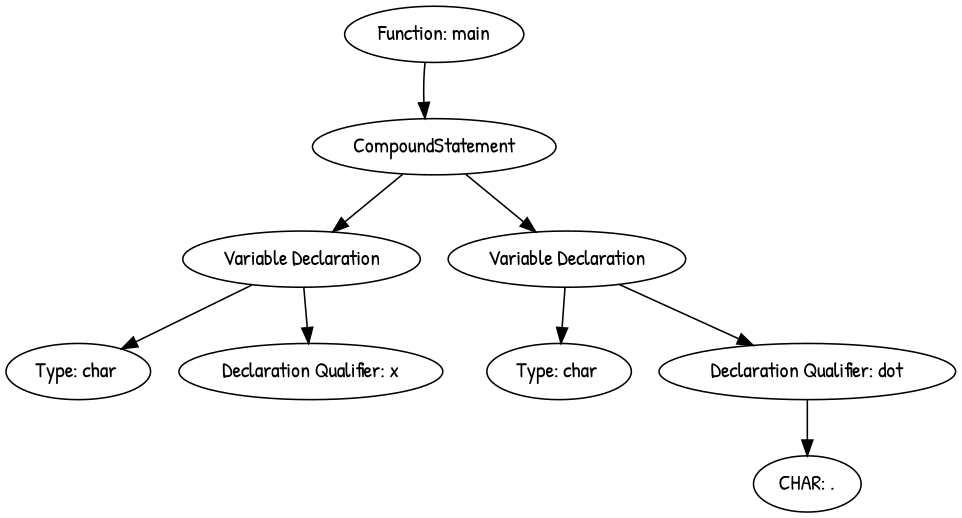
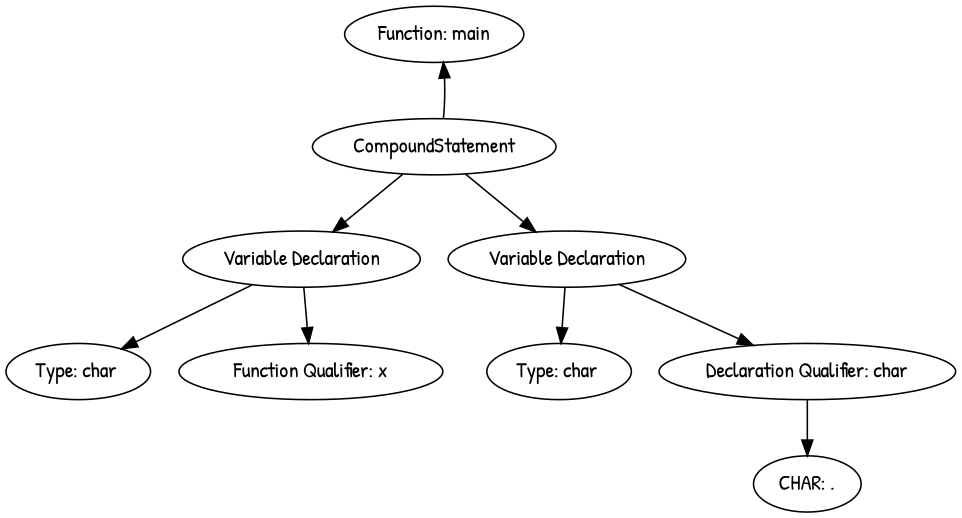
(424, 82) -> (445, 98)
(311, 372) -> (311, 372)
(807, 372) -> (807, 372)
